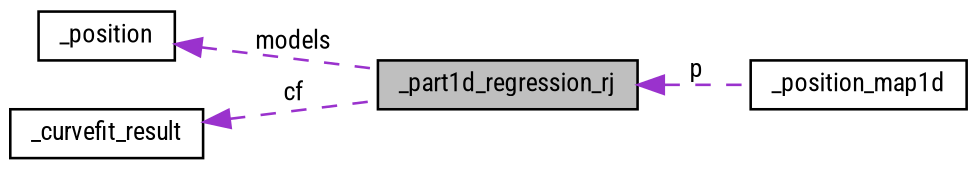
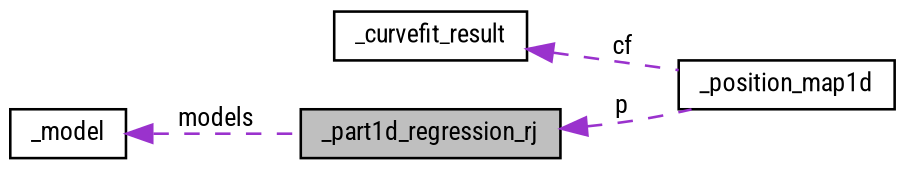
(107, 36) -> (68, 134)
(304, 110) -> (616, 61)
